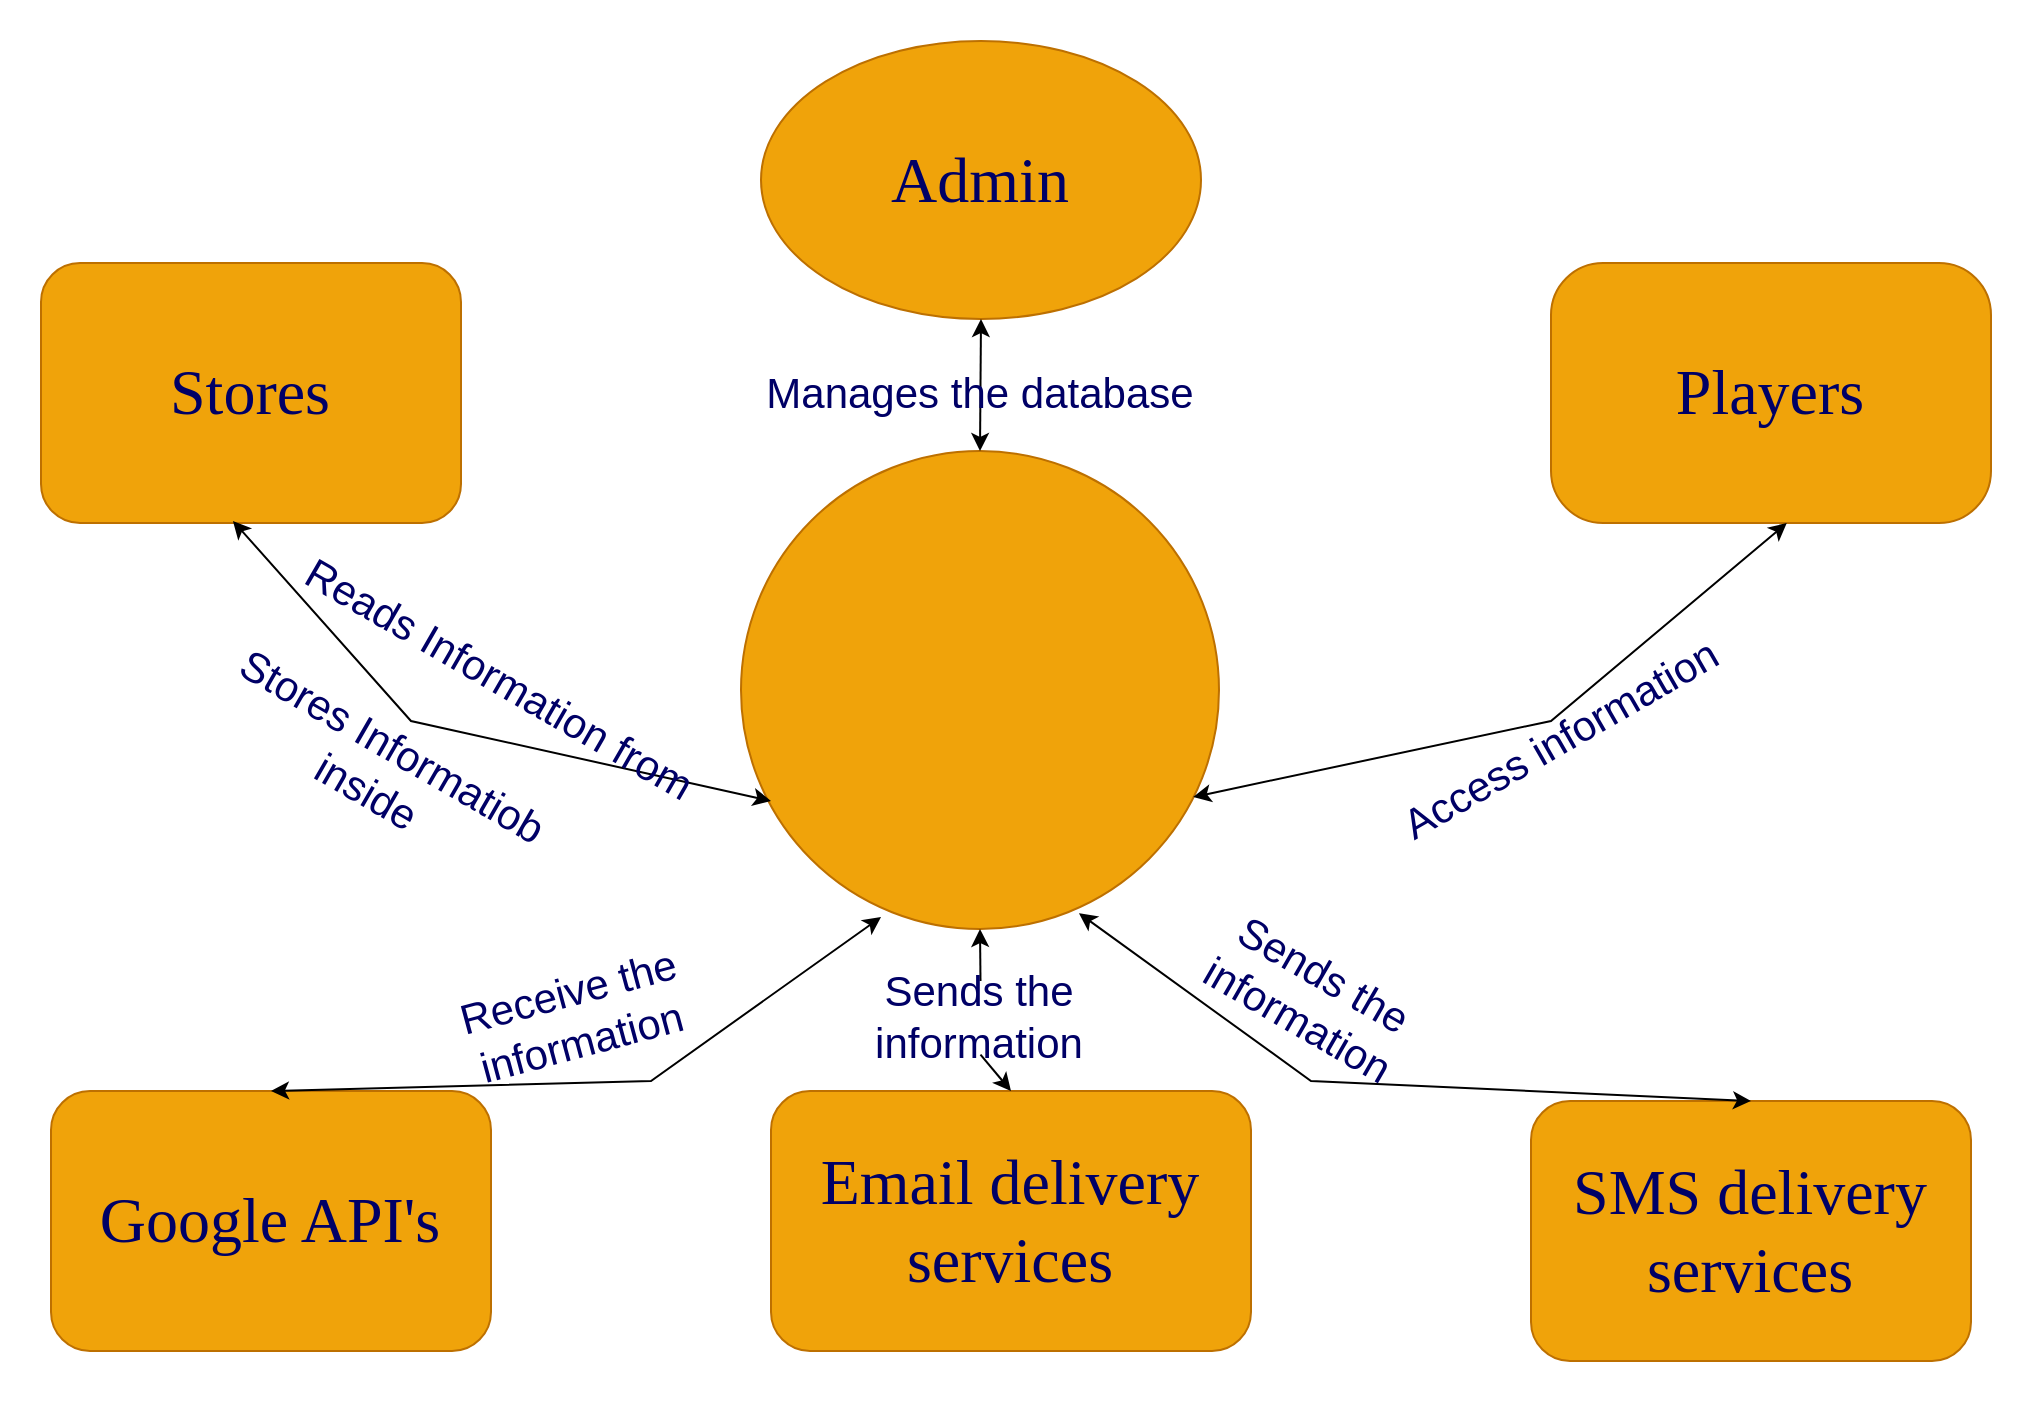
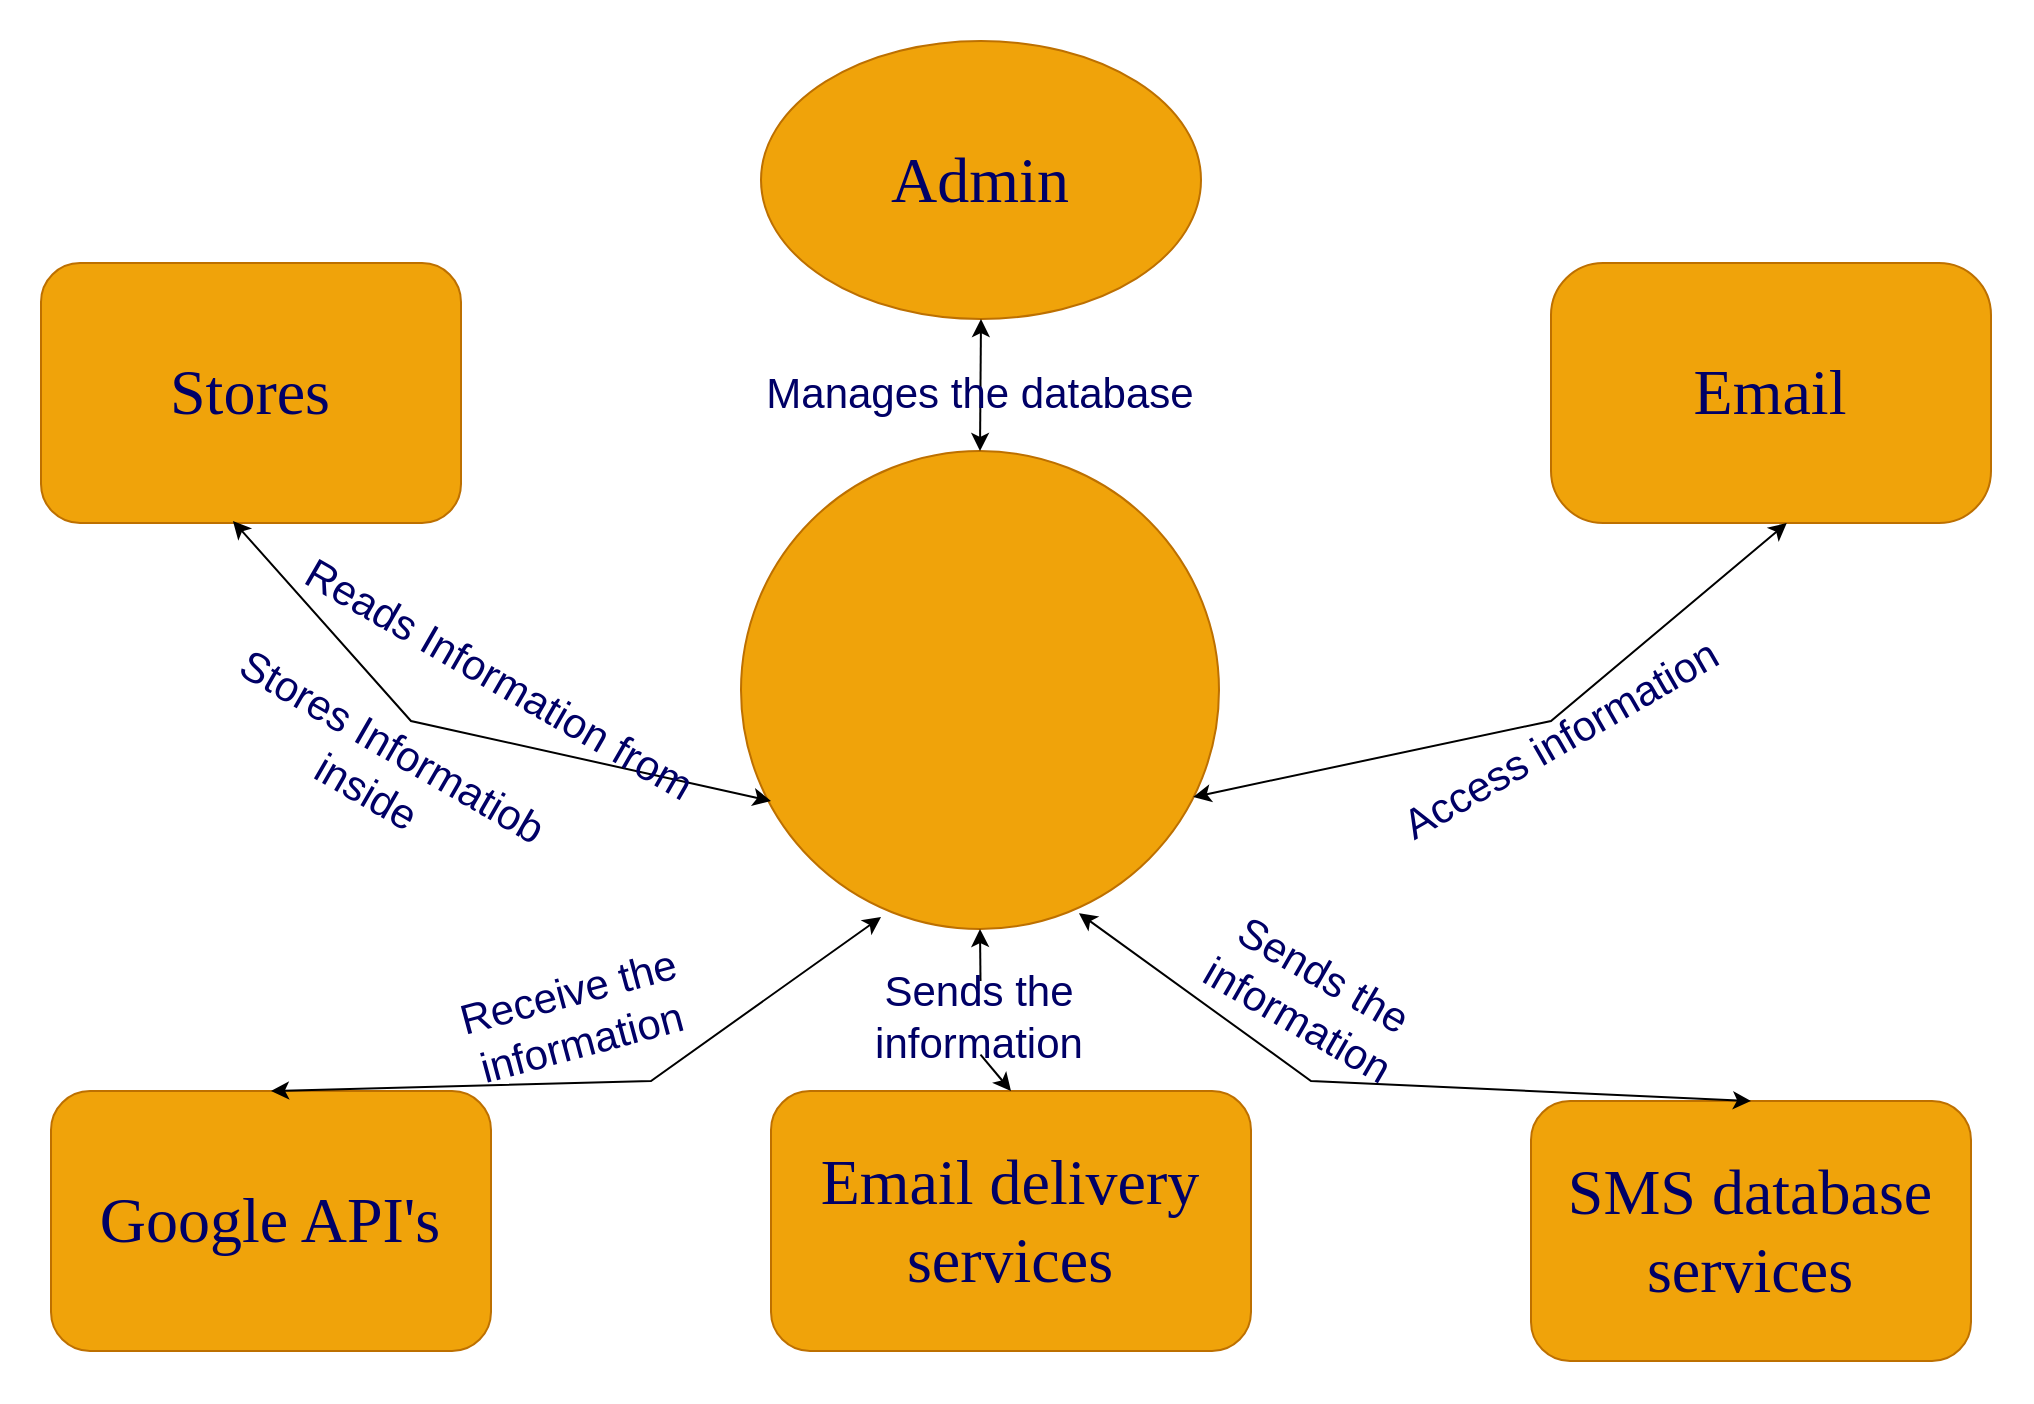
(1771, 393) -> (1771, 393)
(1751, 1231) -> (1751, 1231)
